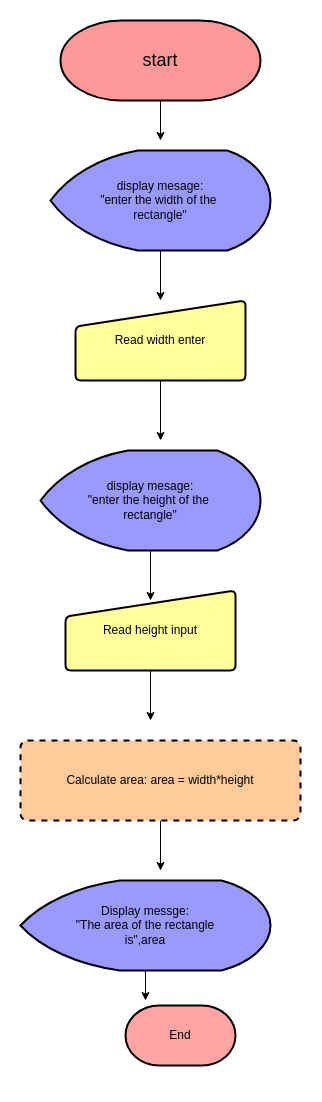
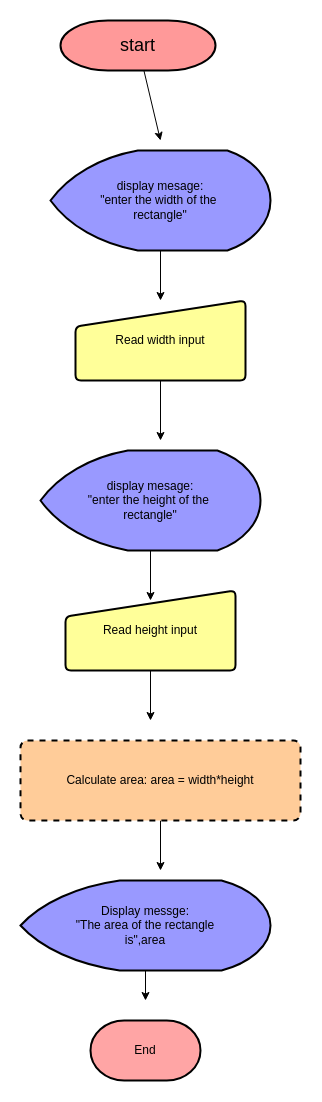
(161, 61) -> (138, 46)
(161, 341) -> (161, 341)
(181, 1036) -> (146, 1051)
